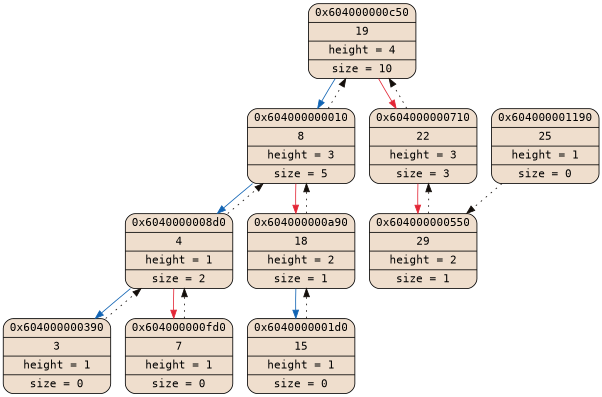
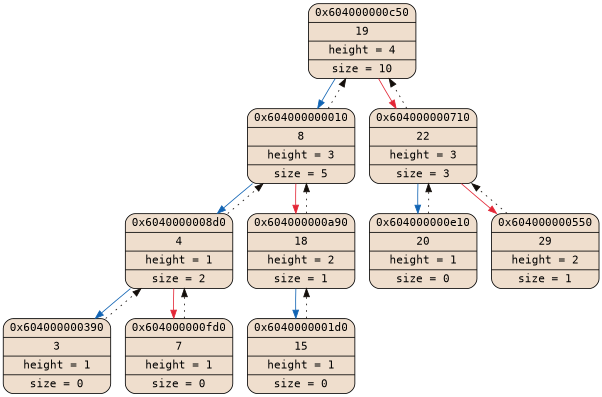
(545, 146) -> none
none -> (423, 251)
